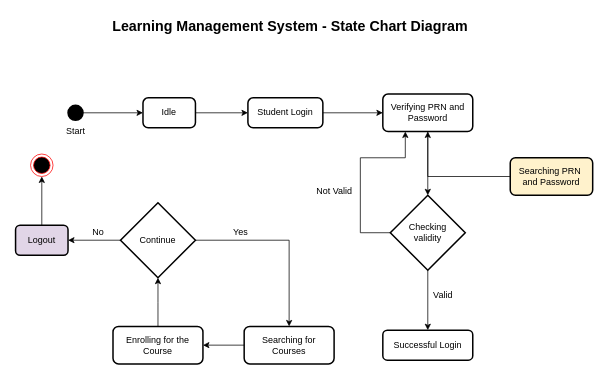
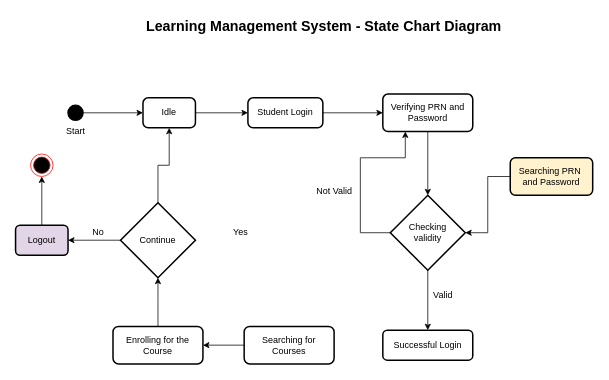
(290, 27) -> (323, 27)
(459, 177) -> (488, 213)
(243, 240) -> (169, 156)
